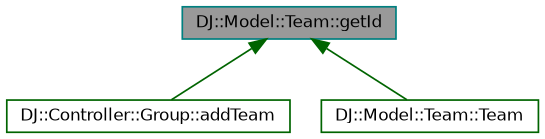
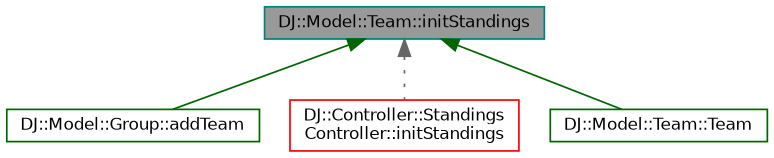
(289, 23) -> (404, 23)
(148, 116) -> (133, 125)
none -> (404, 125)
